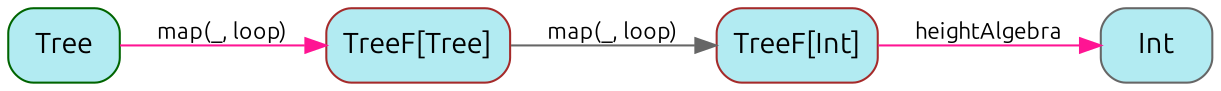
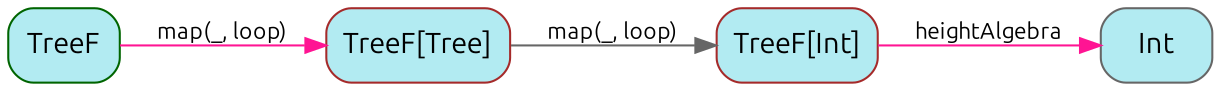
(64, 45) -> (64, 45)
